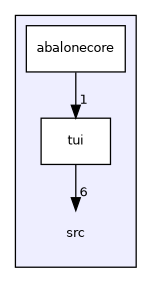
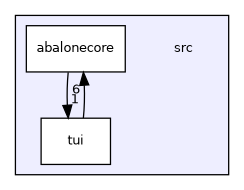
(76, 181) -> (84, 102)
